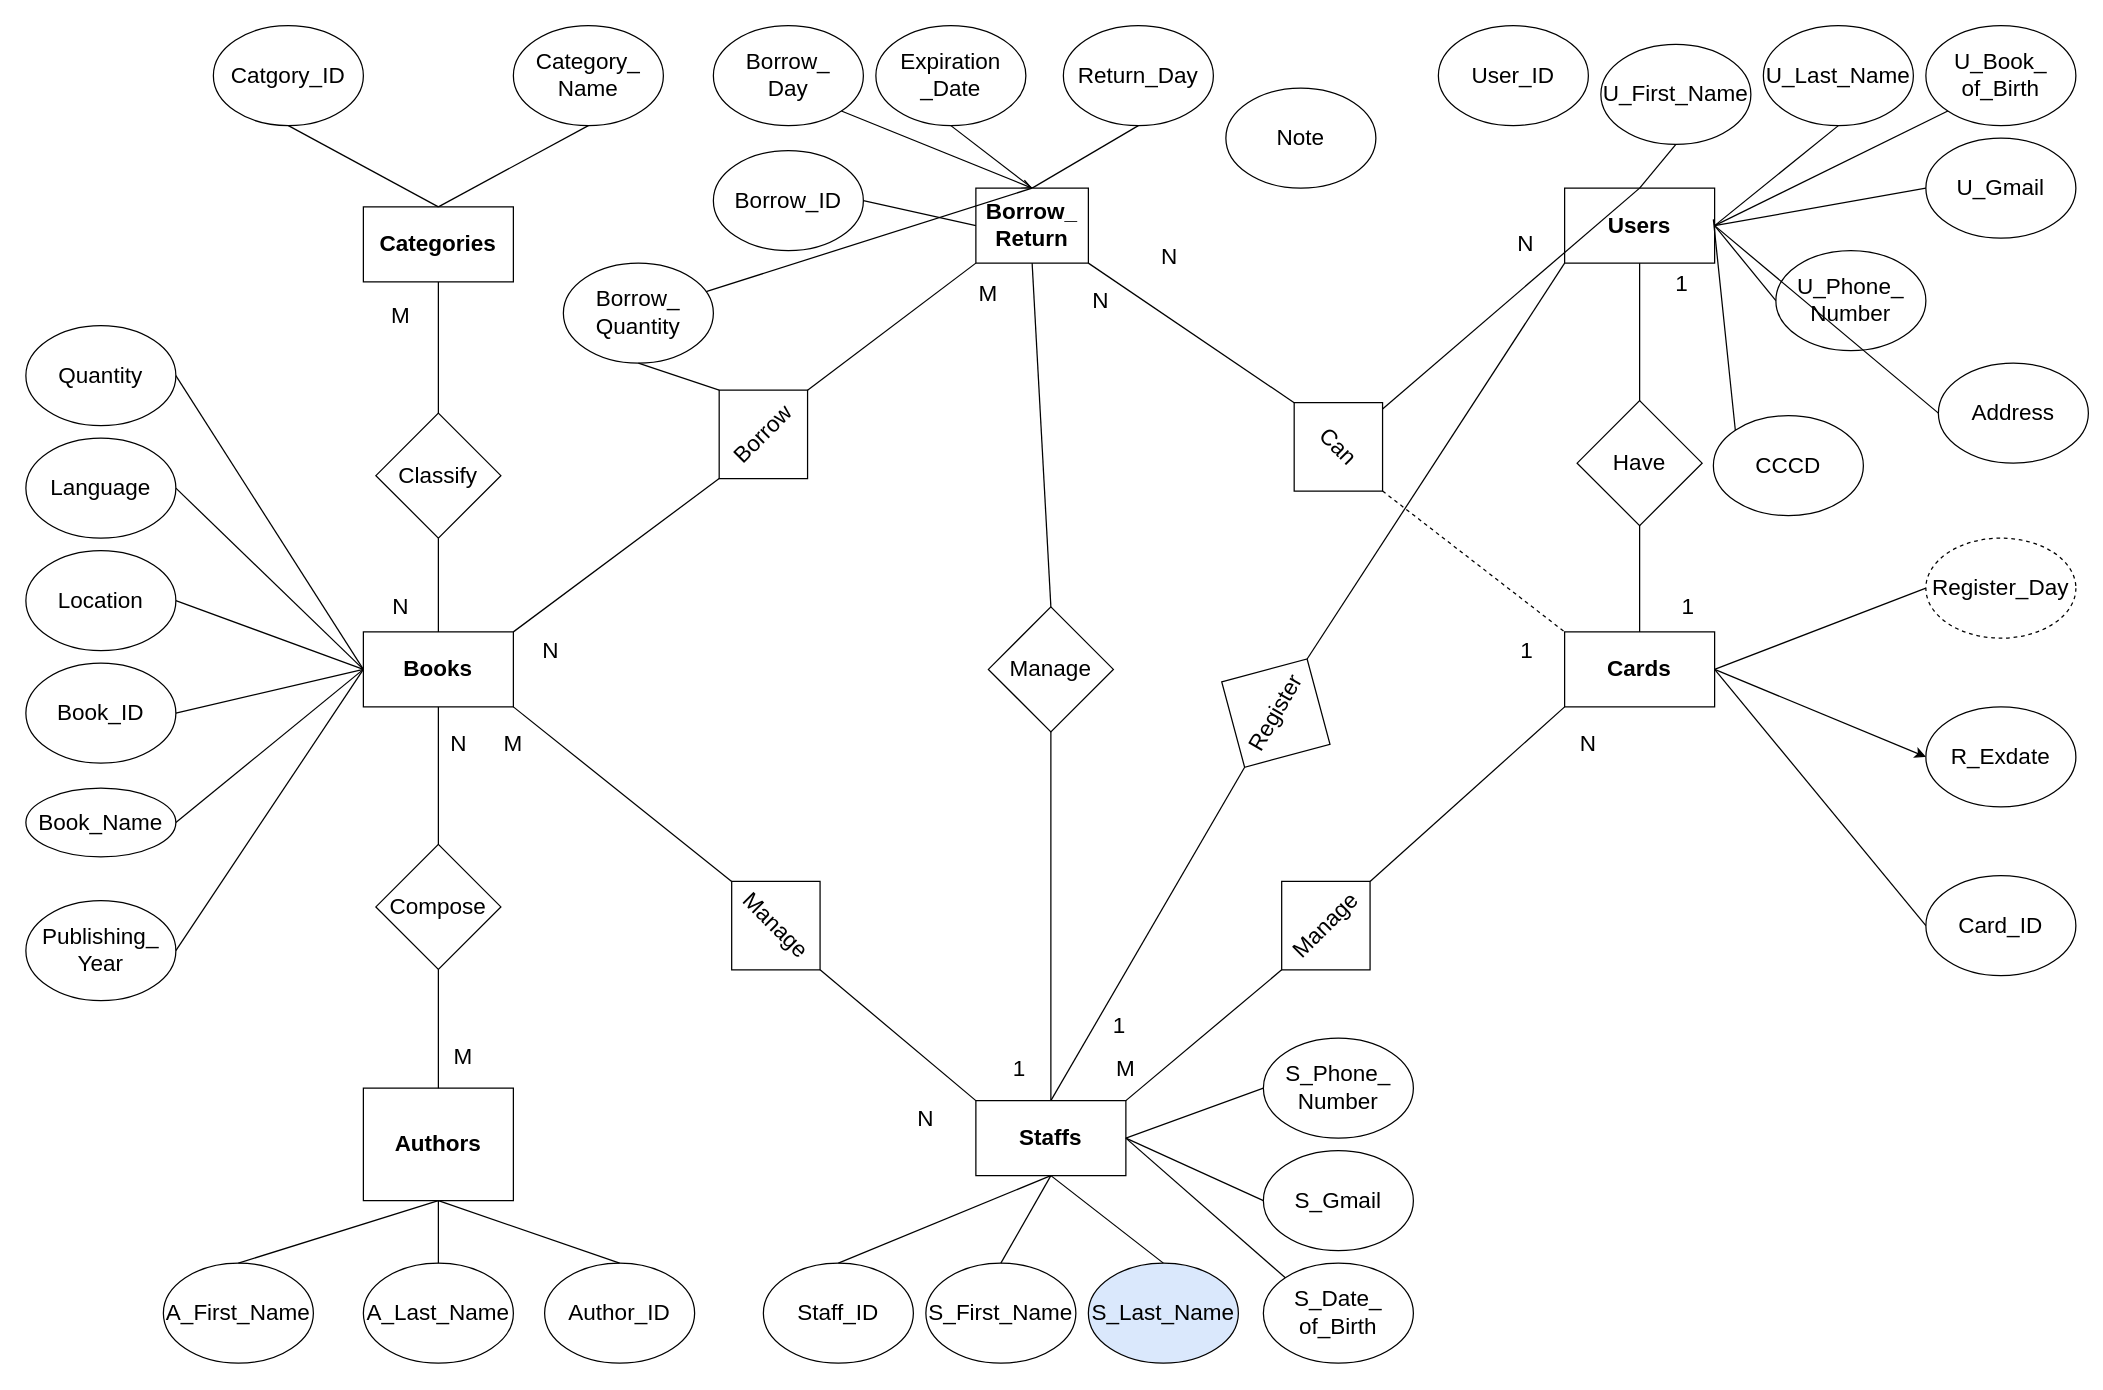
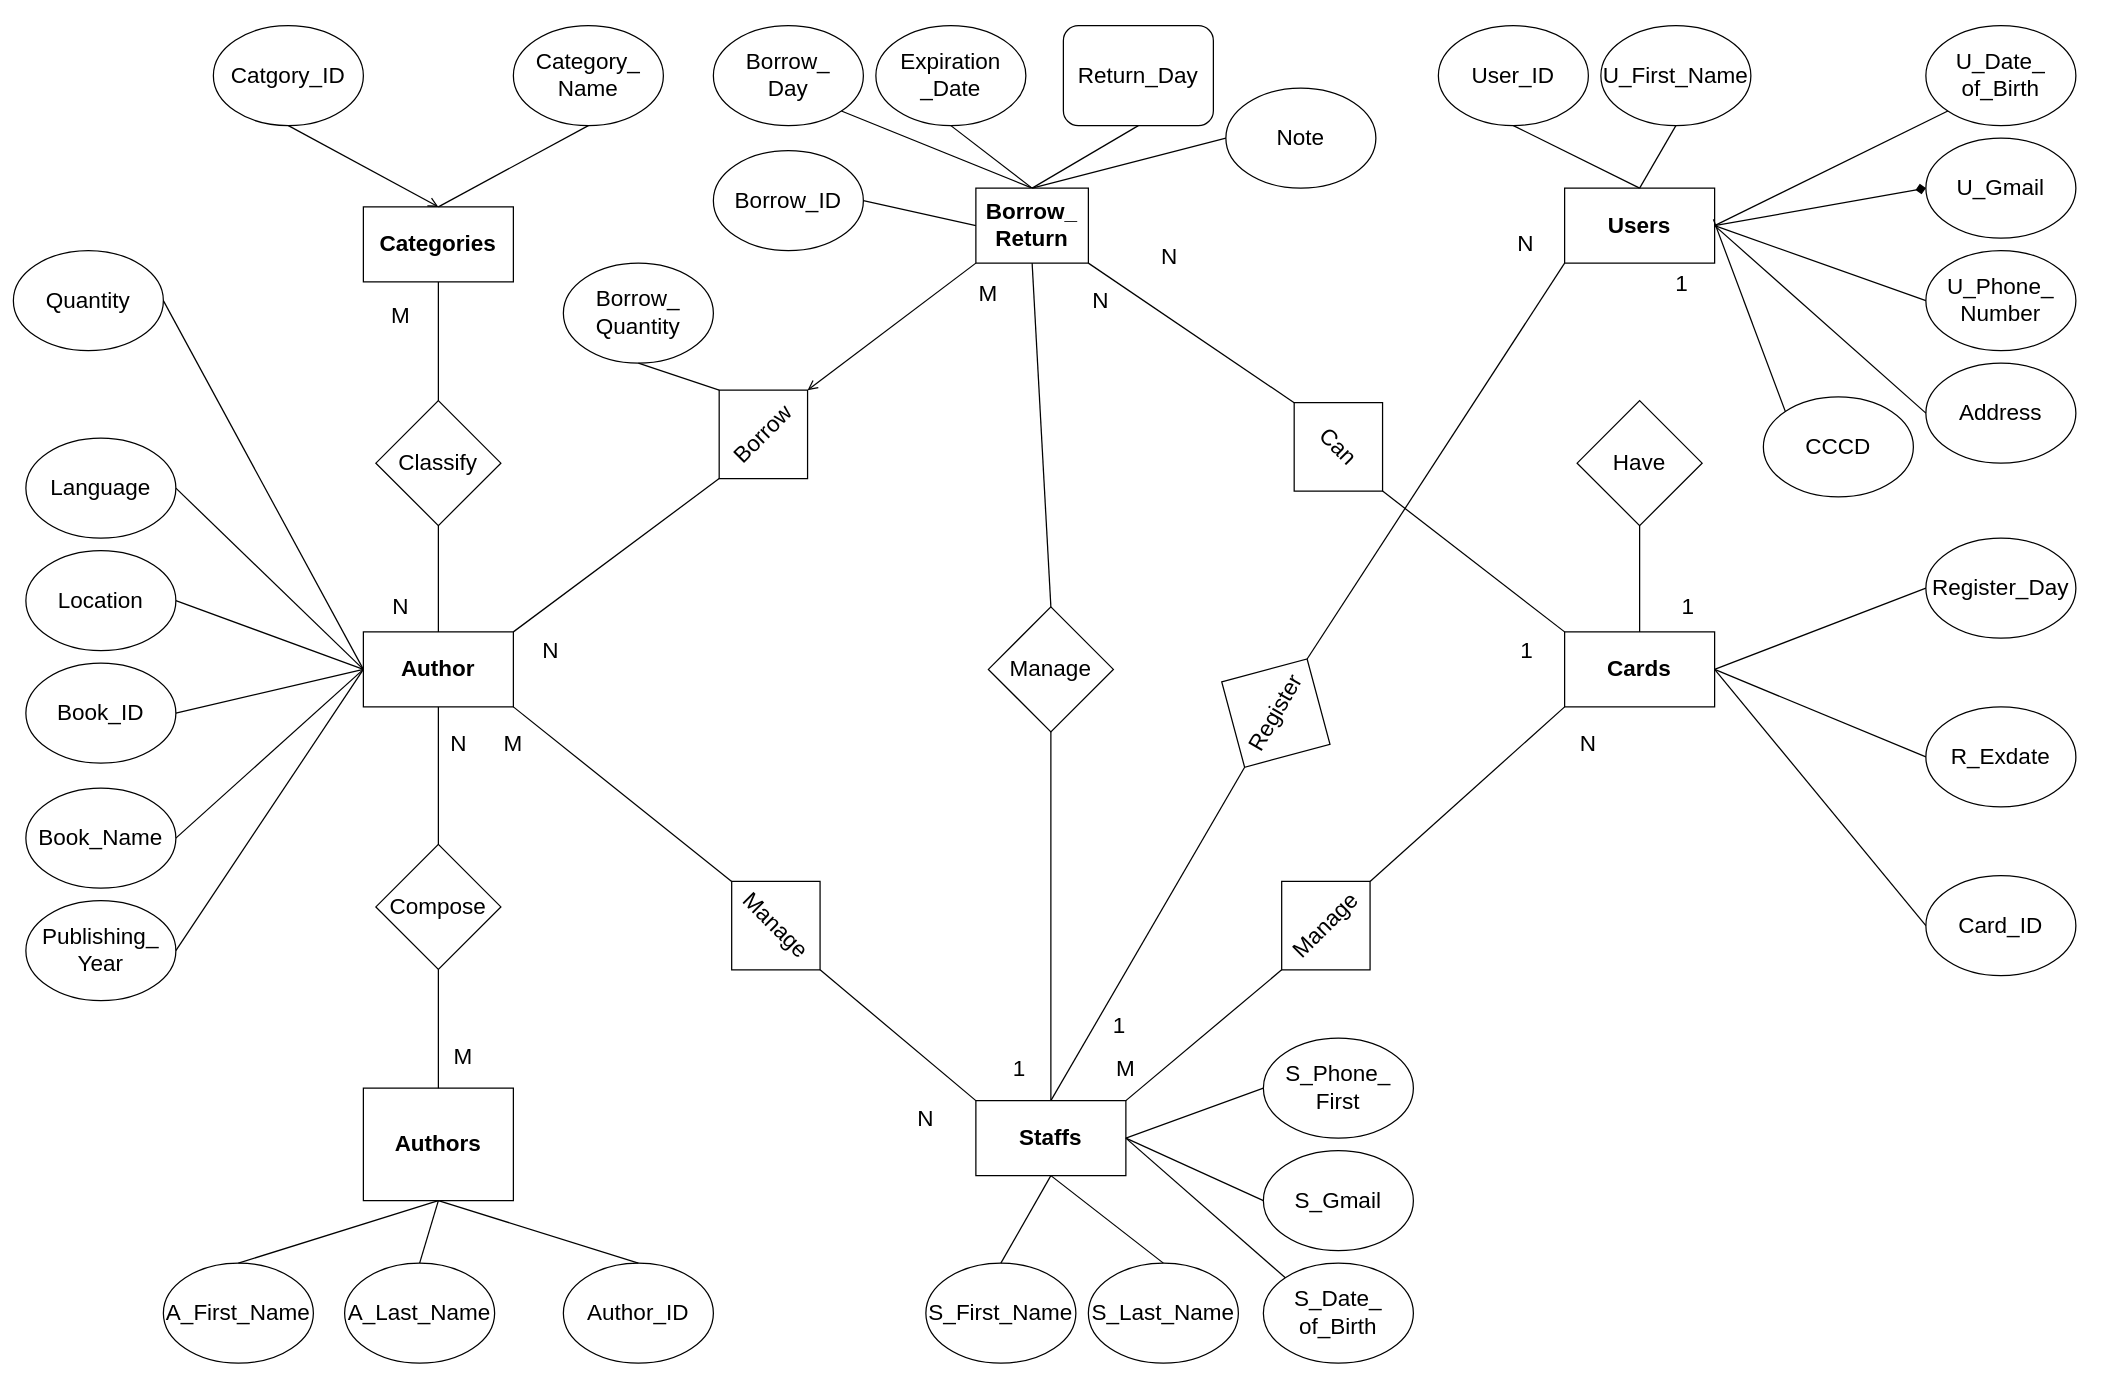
(1138, 76) -> (1138, 76)
(1838, 76) -> none
(2001, 76) -> (2001, 76)
(1676, 94) -> (1676, 76)
(1780, 173) -> none
(1023, 184) -> (1024, 185)
(1920, 189) -> (1915, 190)
(433, 204) -> (433, 204)
(821, 255) -> (1132, 162)
(1511, 299) -> (1574, 156)
(1851, 301) -> (2001, 301)
(1639, 332) -> (1639, 527)
(101, 376) -> (88, 301)
(811, 387) -> (812, 387)
(2013, 413) -> (2001, 413)
(1788, 466) -> (1838, 447)
(438, 476) -> (438, 463)
(1473, 561) -> (1473, 561)
(2001, 588) -> (2001, 588)
(438, 669) -> (438, 669)
(1916, 753) -> (1919, 754)
(101, 823) -> (101, 838)
(1338, 1088) -> (1338, 1088)
(942, 1220) -> none
(438, 1313) -> (419, 1313)
(619, 1313) -> (638, 1313)
(838, 1313) -> none
(1163, 1313) -> (1163, 1313)
